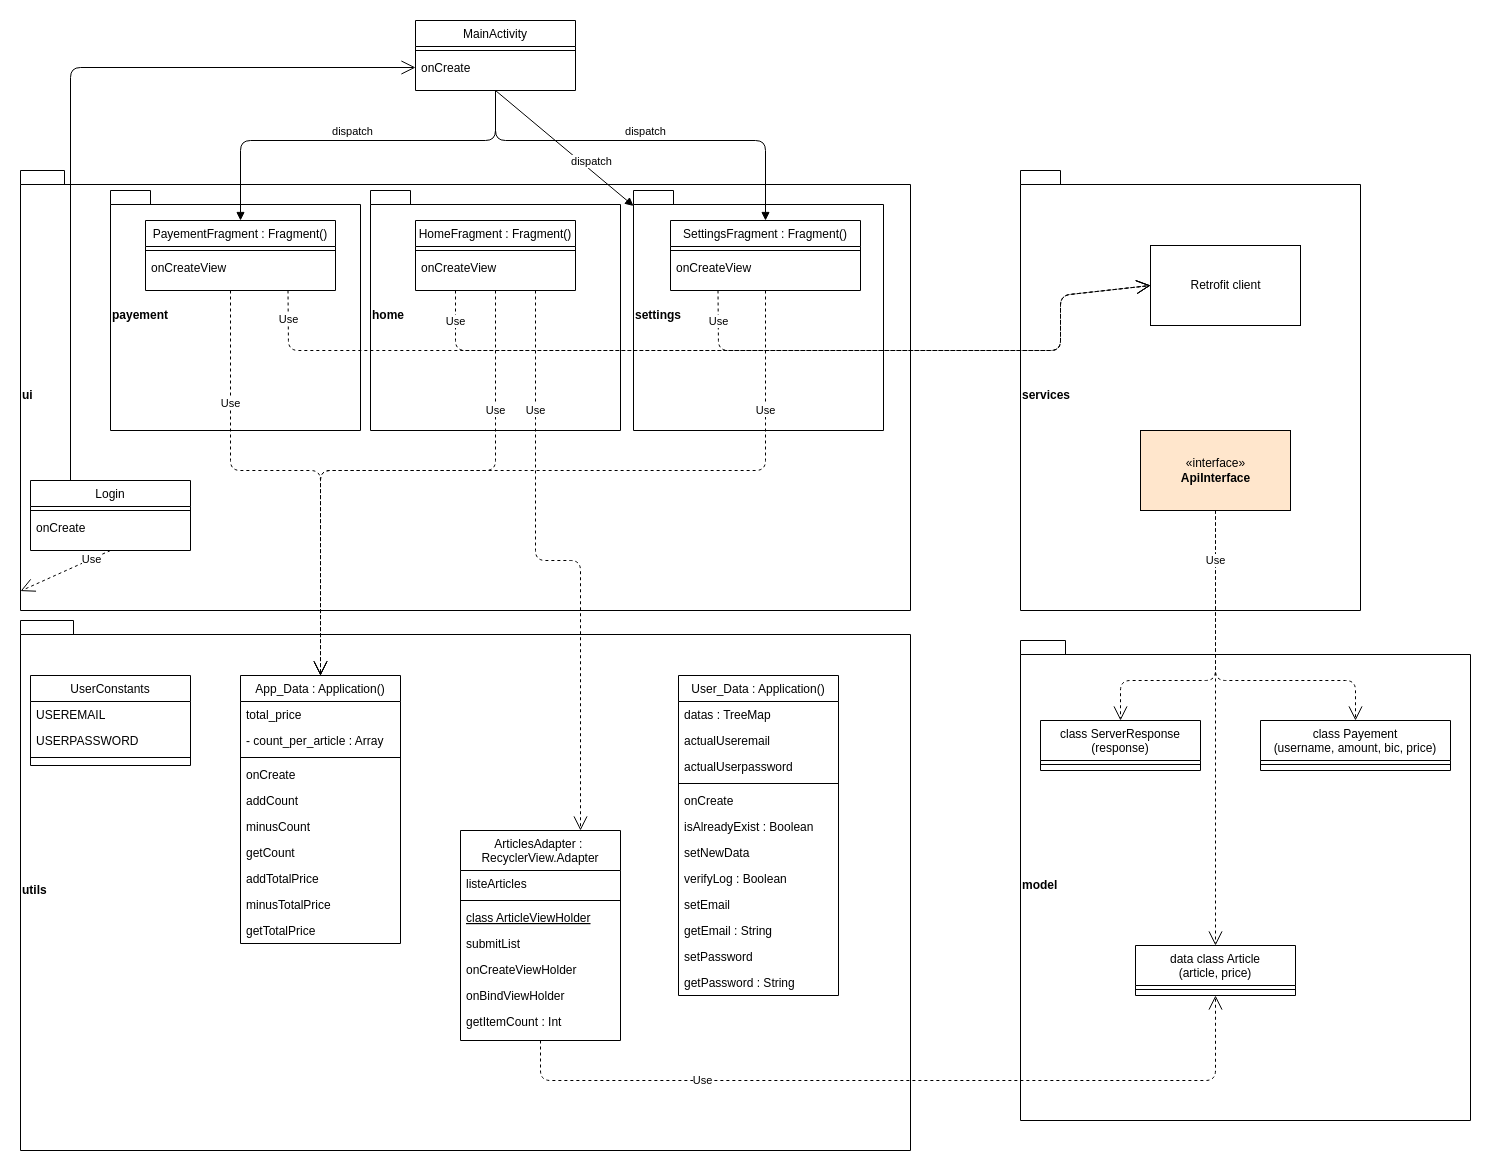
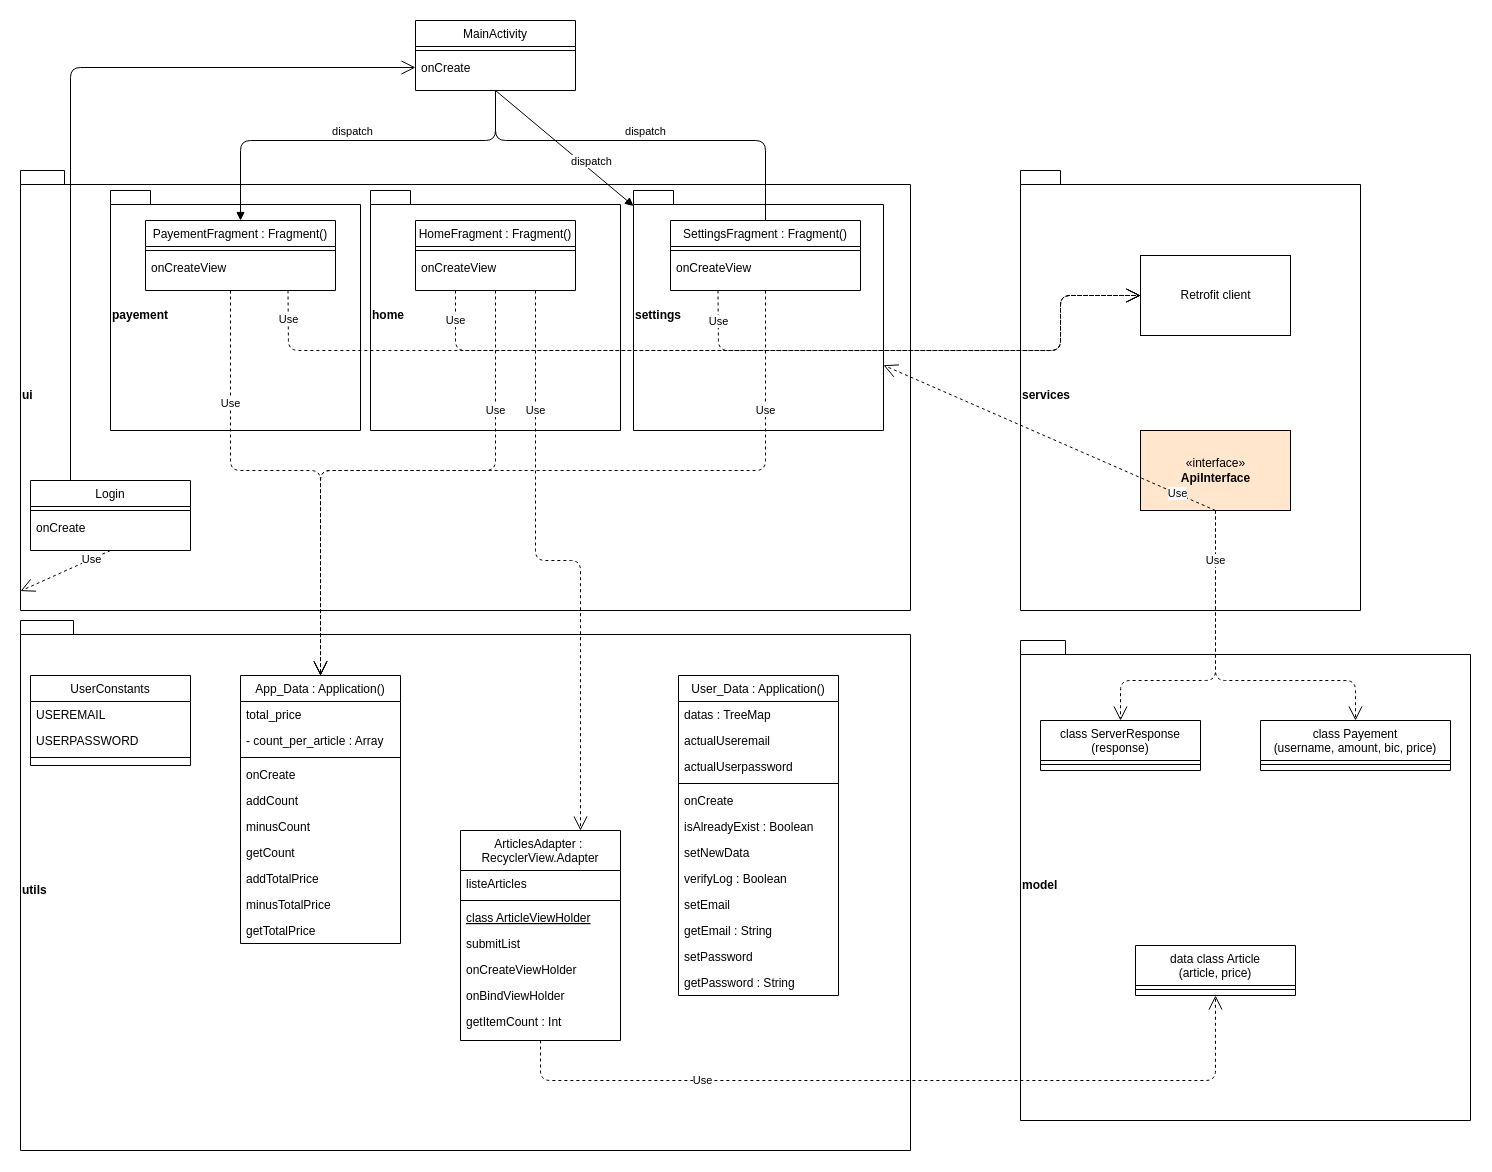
(766, 211) -> (766, 214)
(1226, 286) -> (1216, 296)
(1216, 810) -> (1050, 438)
